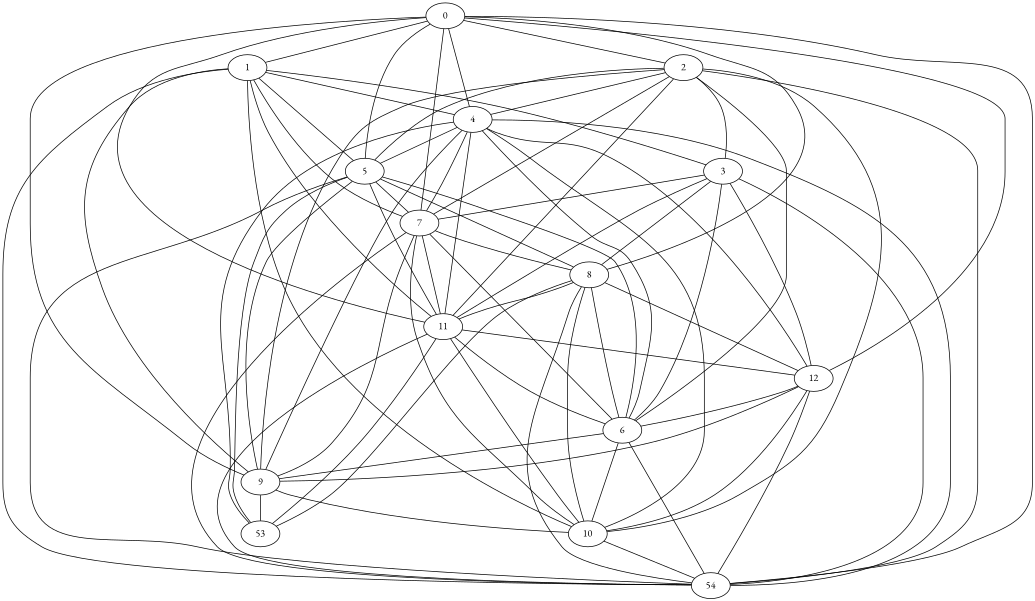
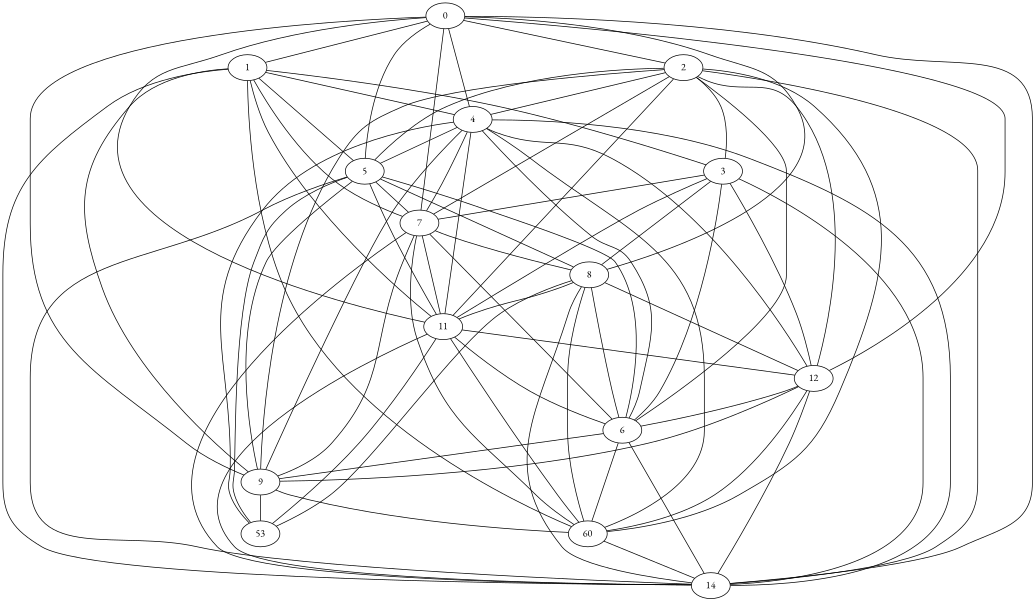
none -> (829, 180)
(588, 534) -> (588, 534)
(711, 586) -> (711, 586)
